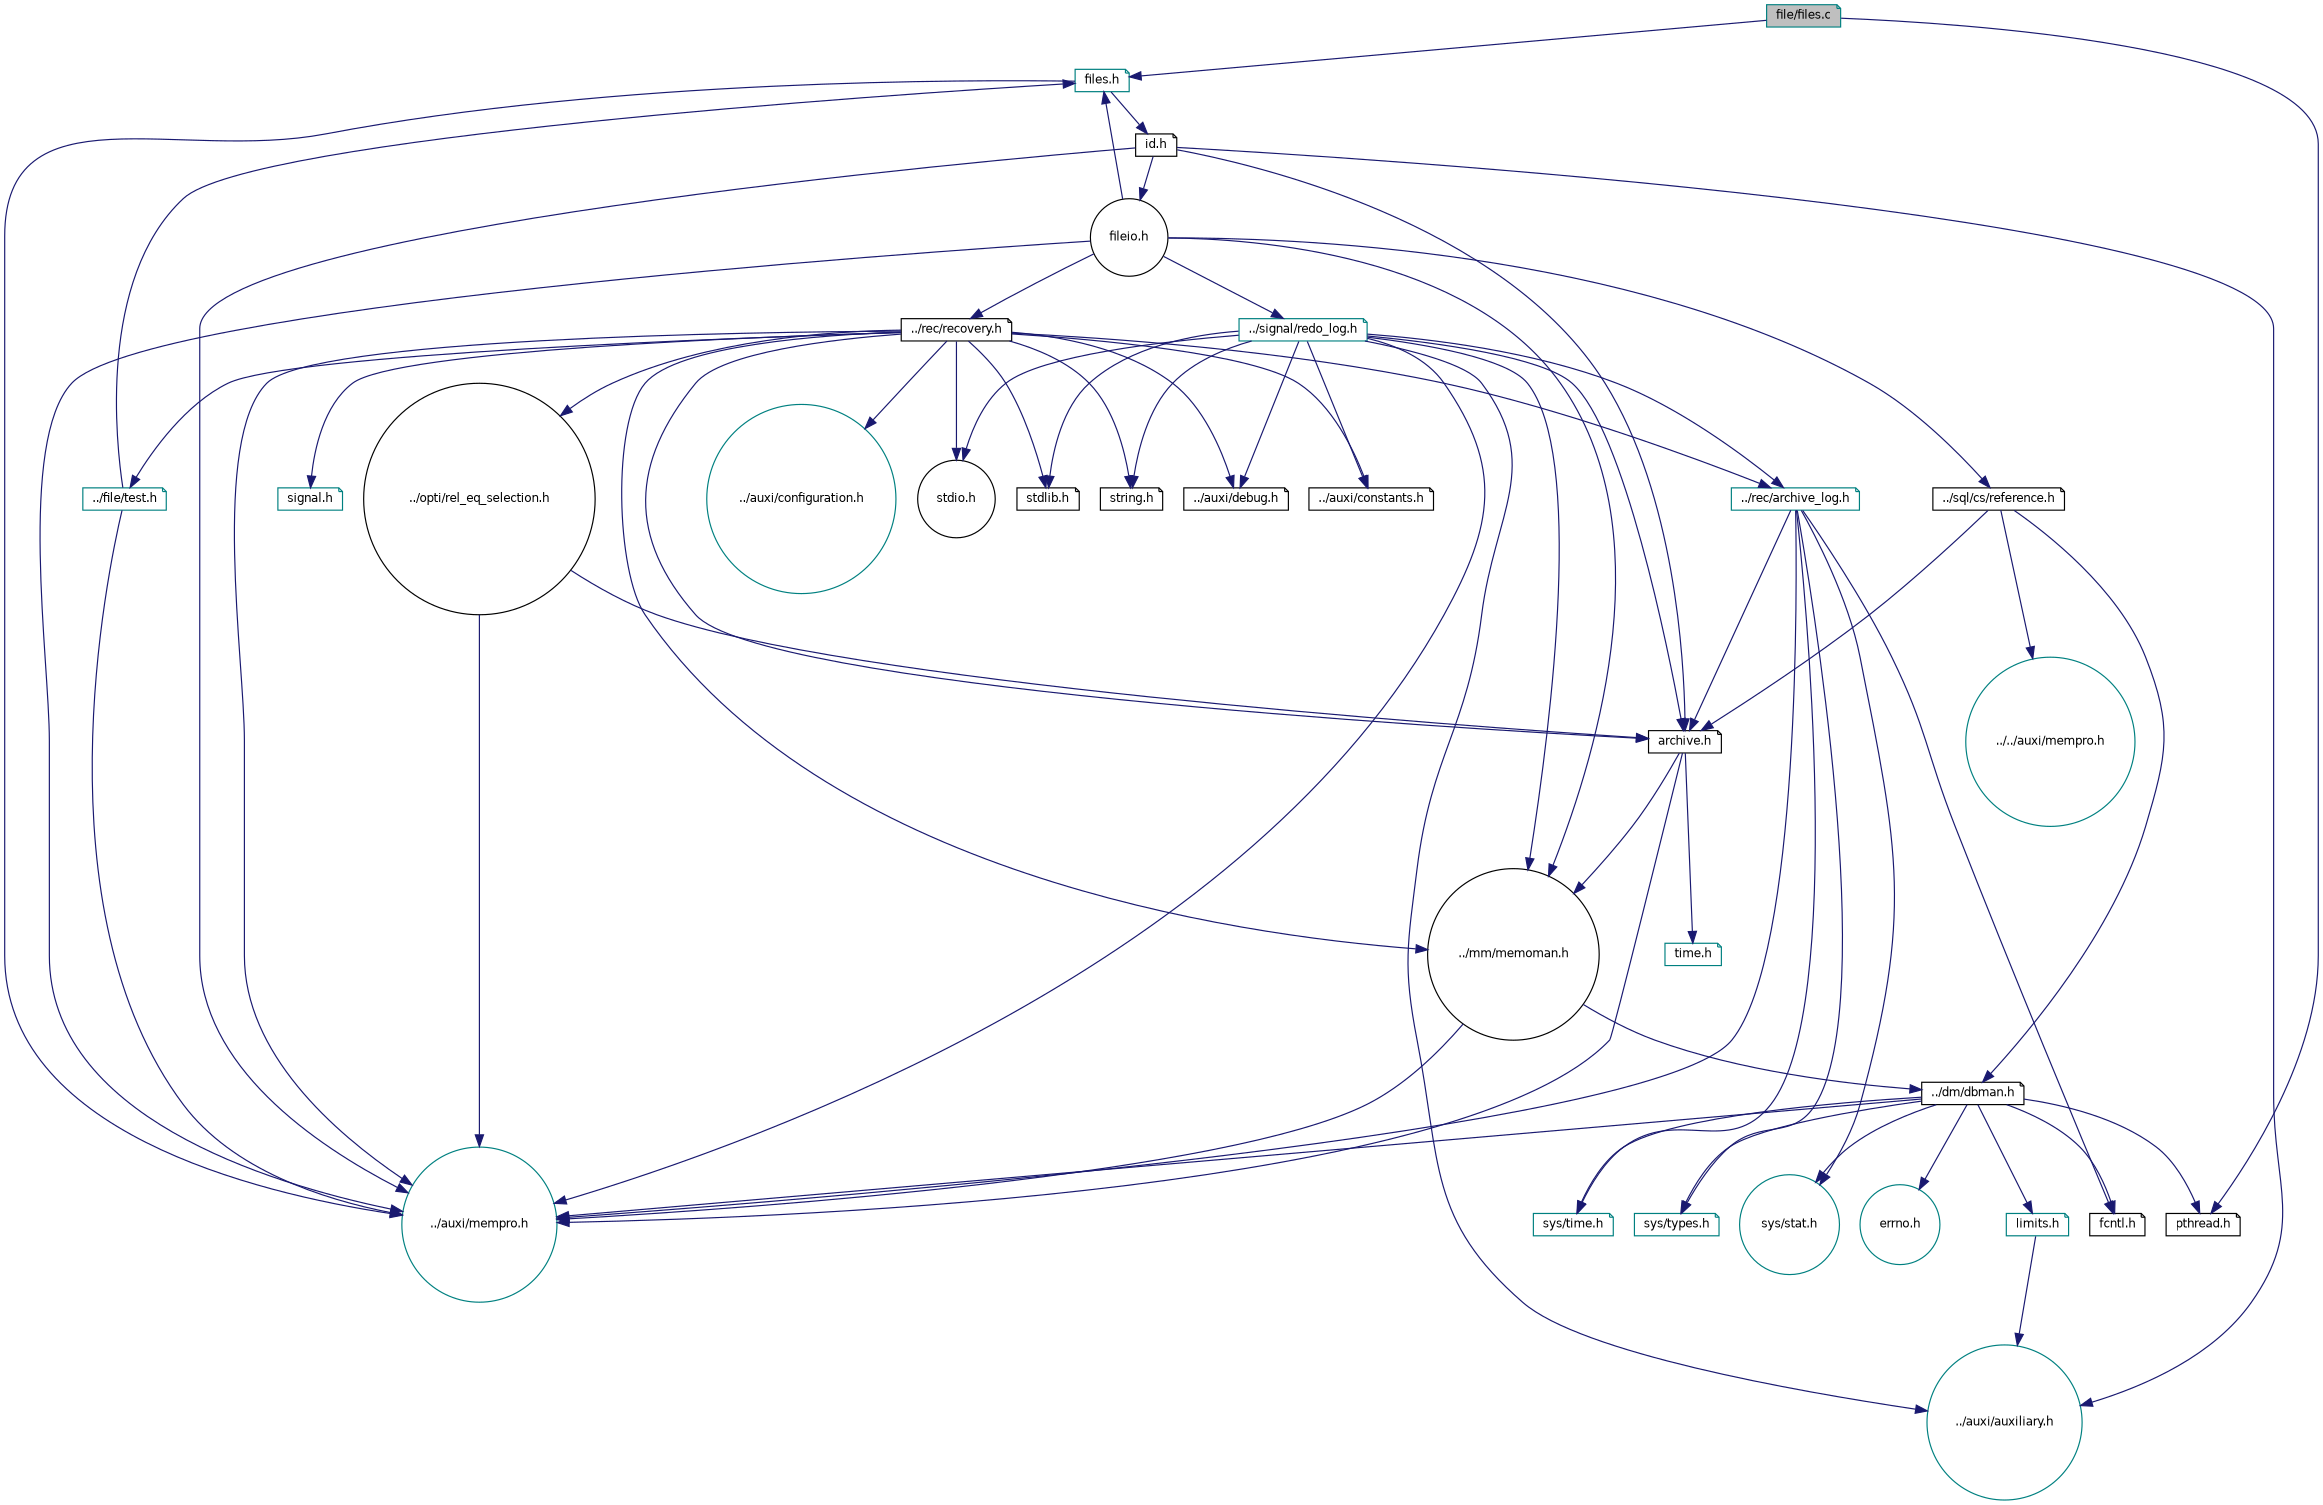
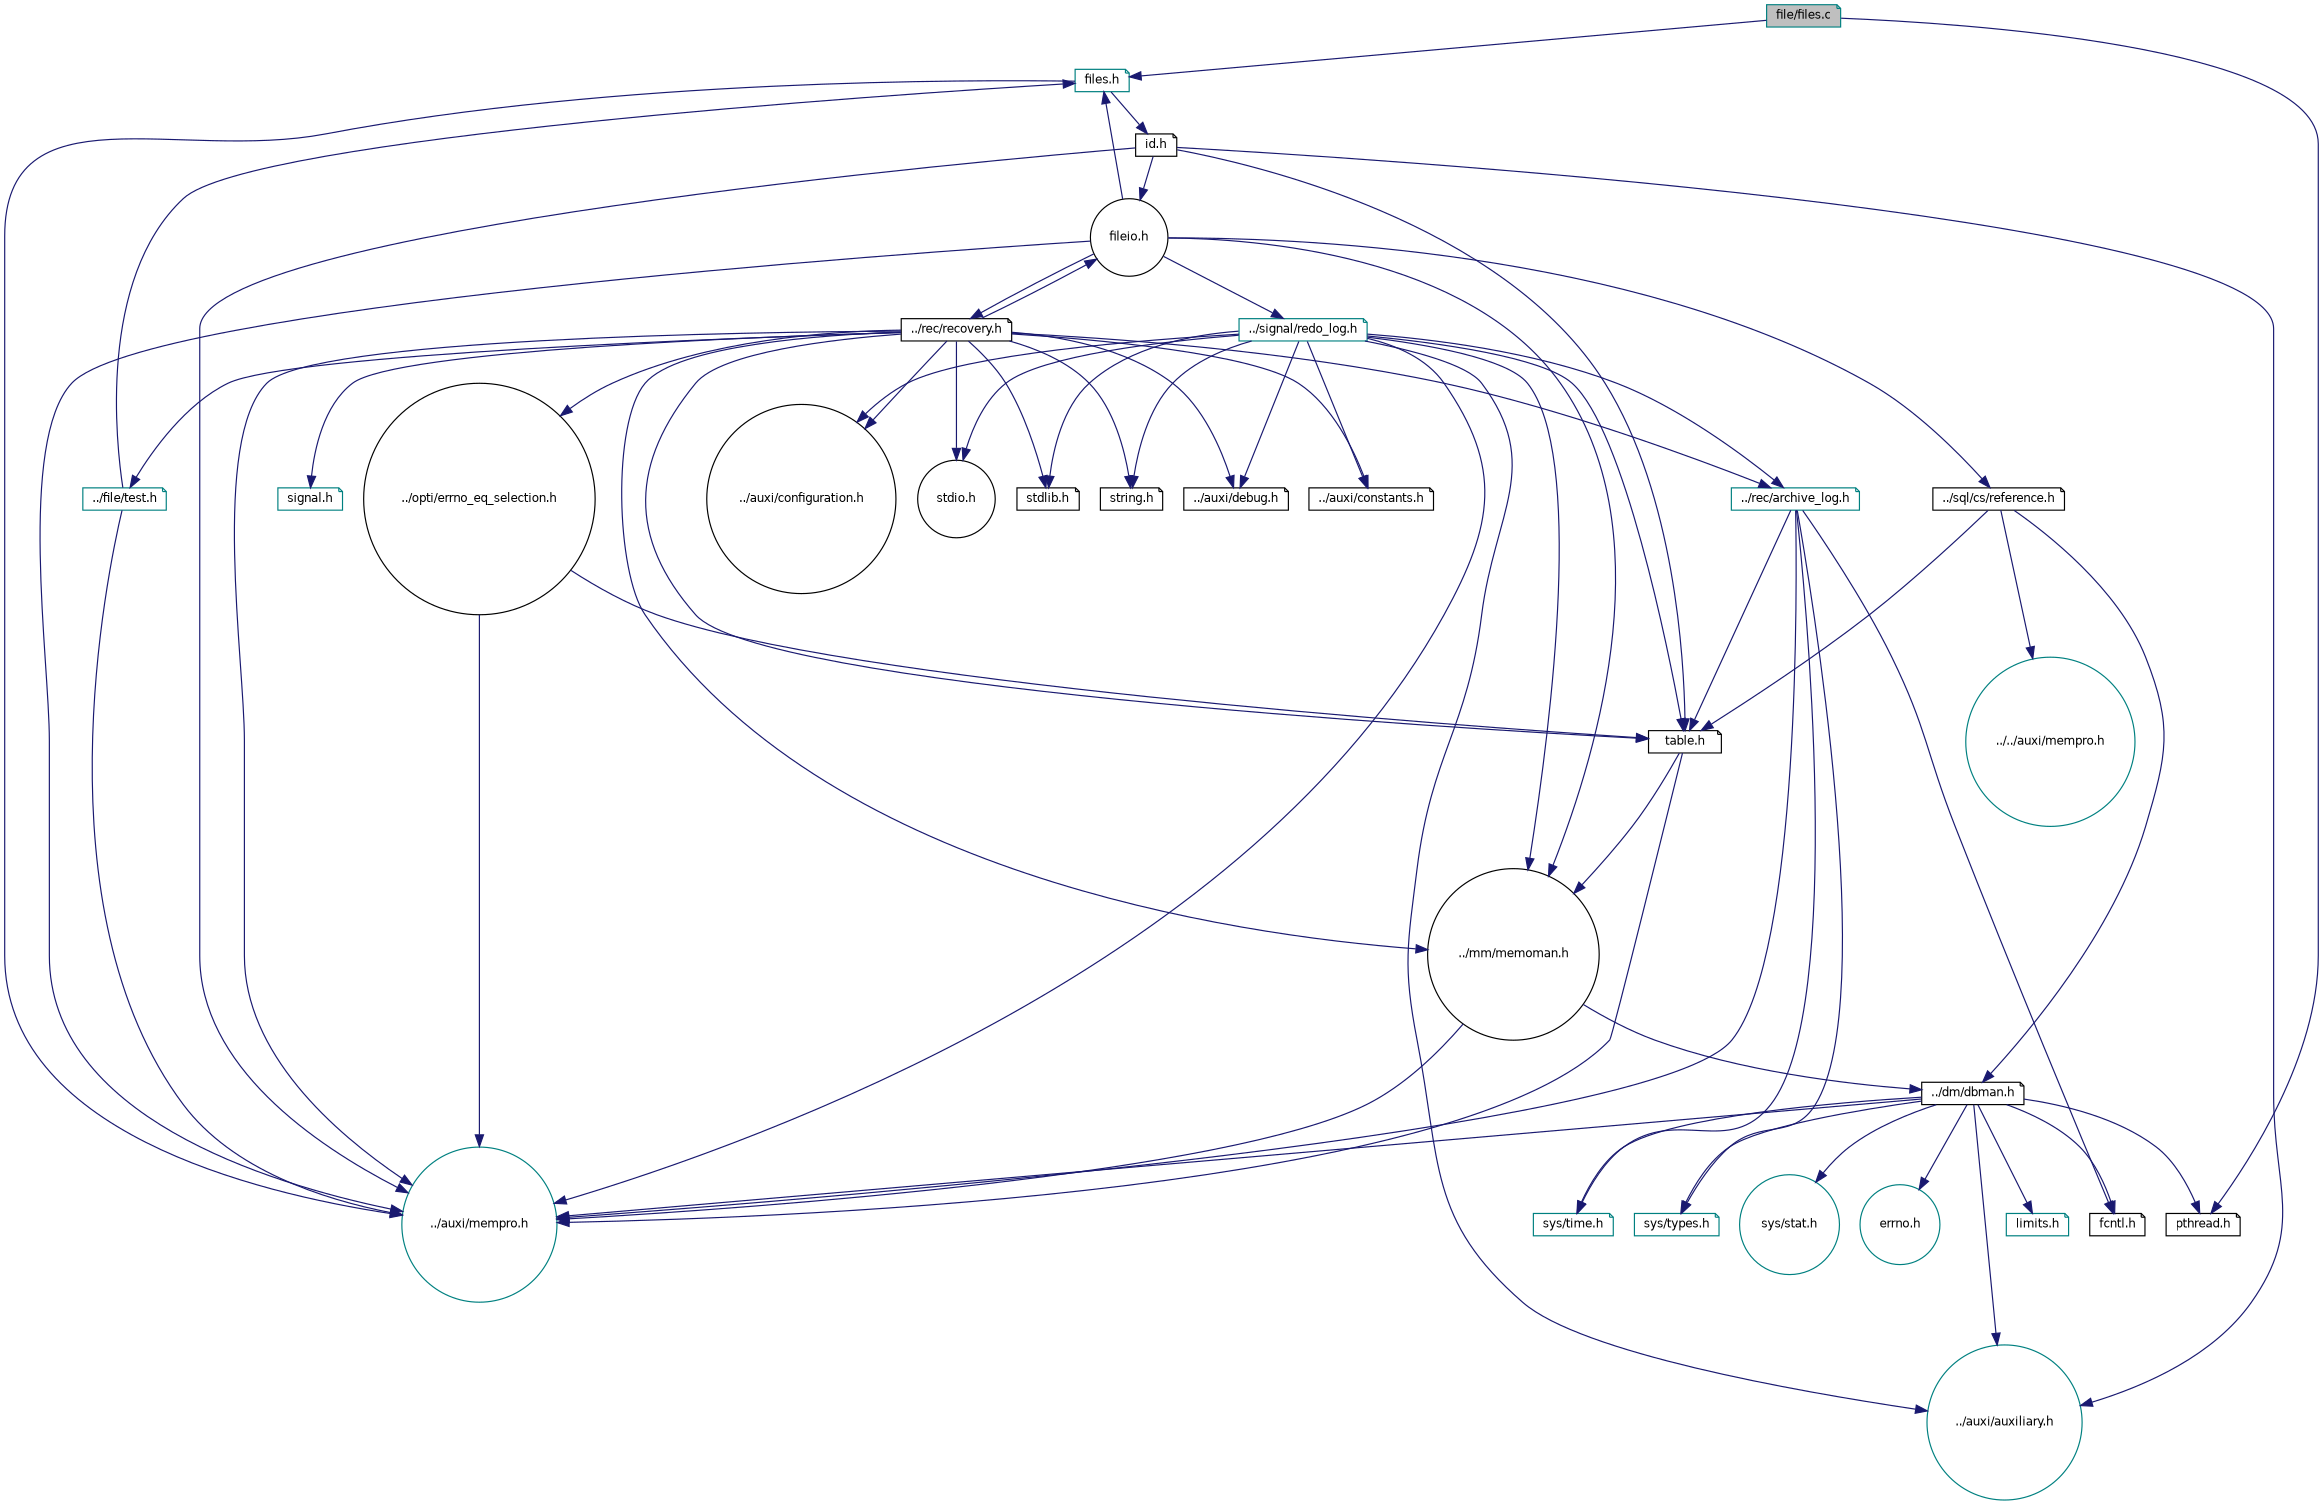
none -> (1034, 292)
none -> (1055, 350)
(479, 499) -> (479, 499)
(801, 499) -> (801, 499)
(1685, 742) -> (1685, 742)
(1891, 841) -> none
(1693, 954) -> none
(2027, 1285) -> (1985, 1219)
